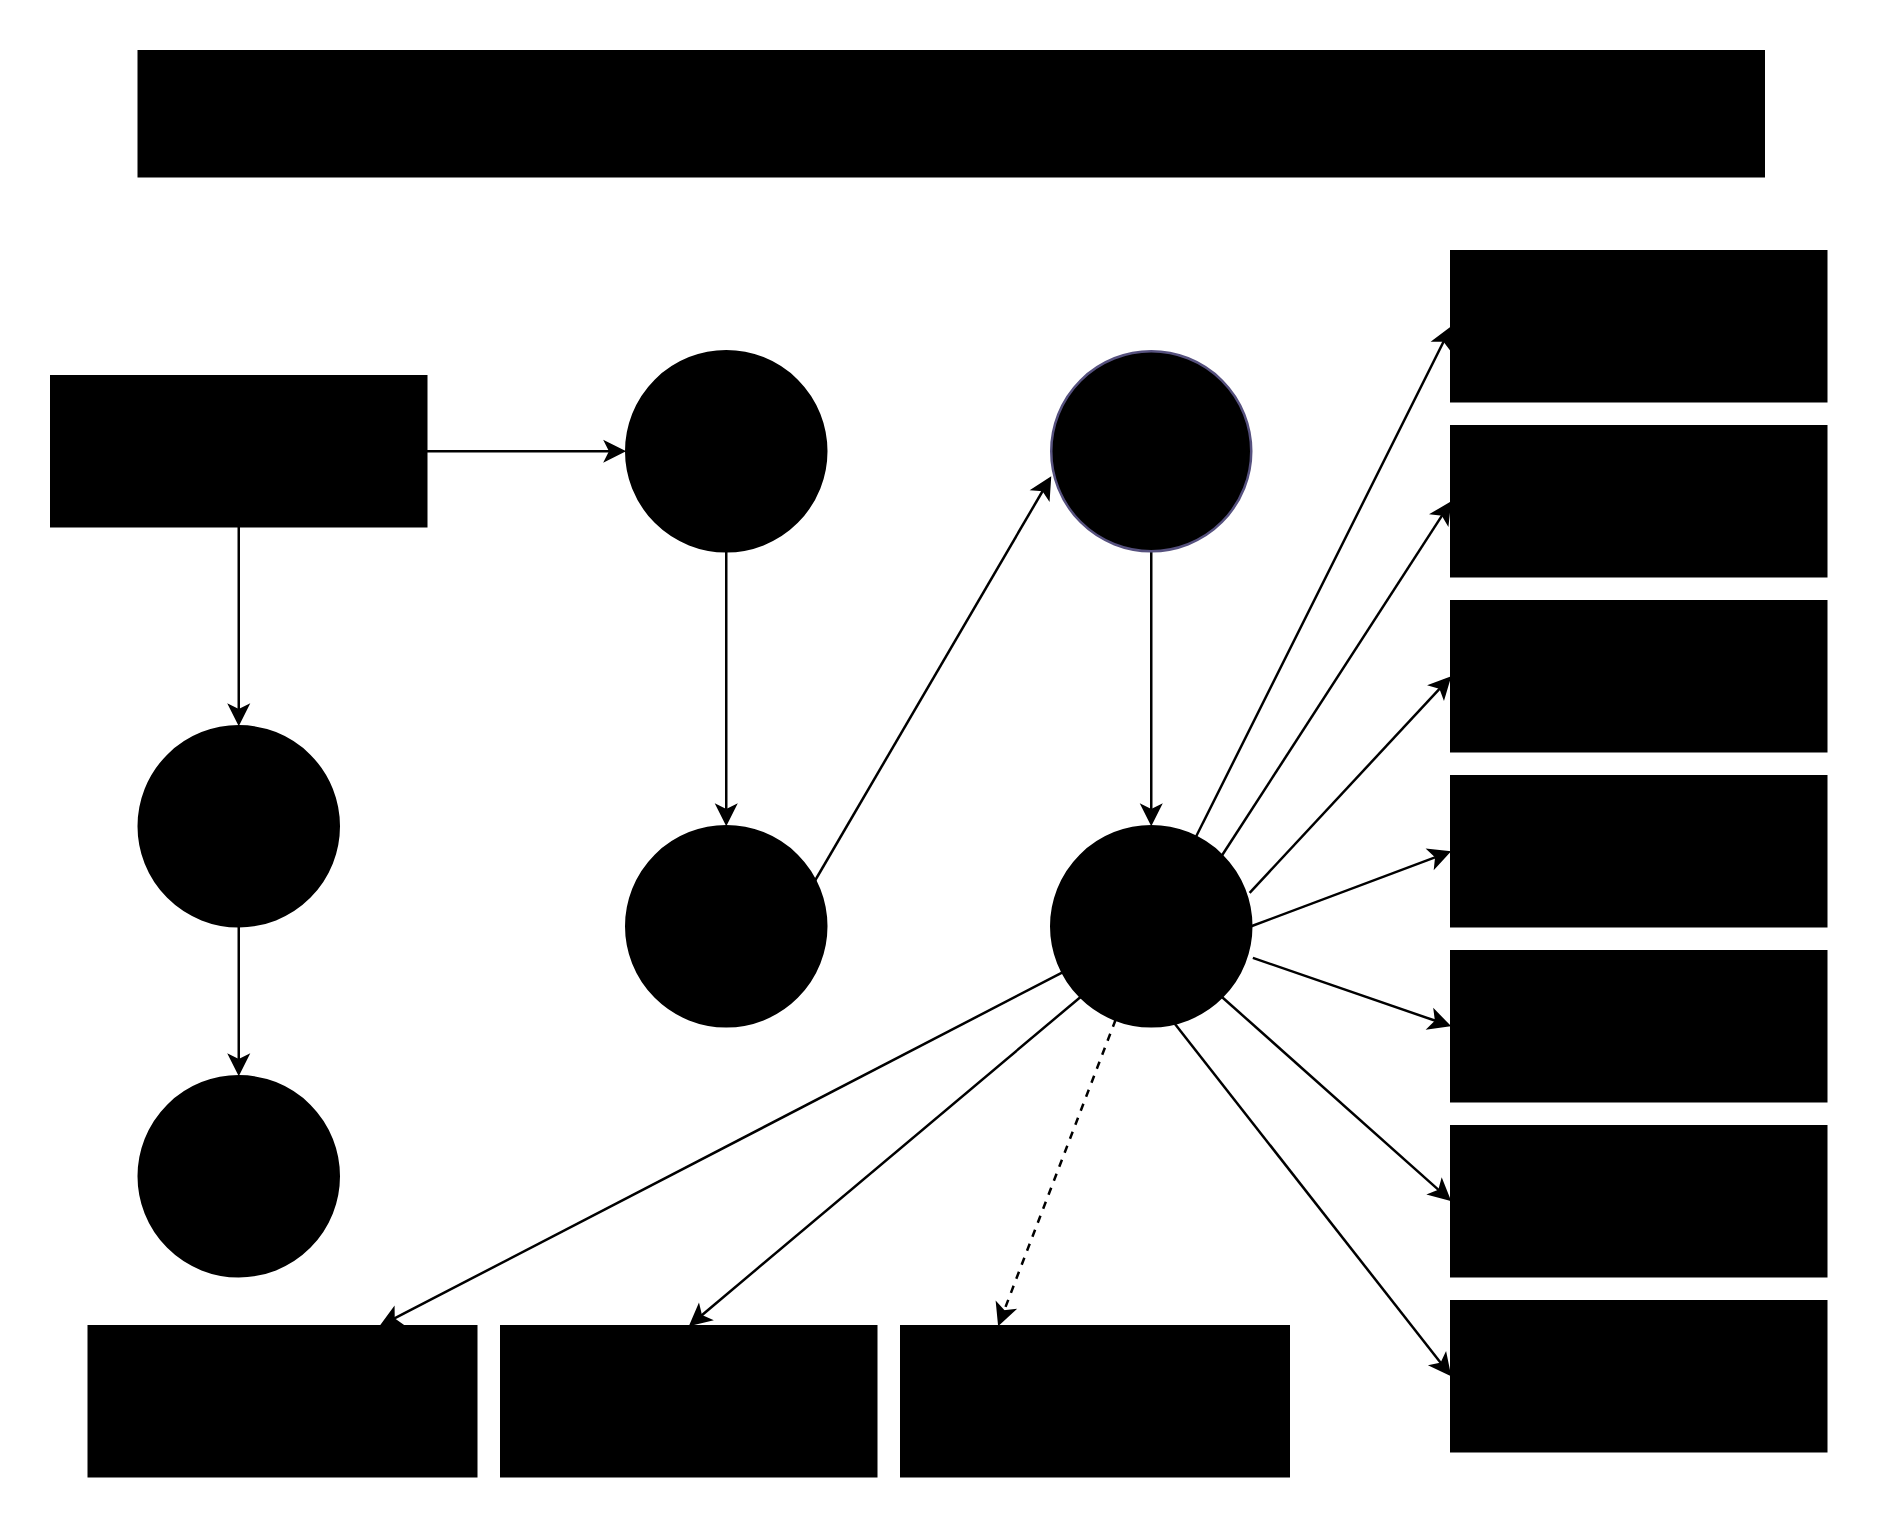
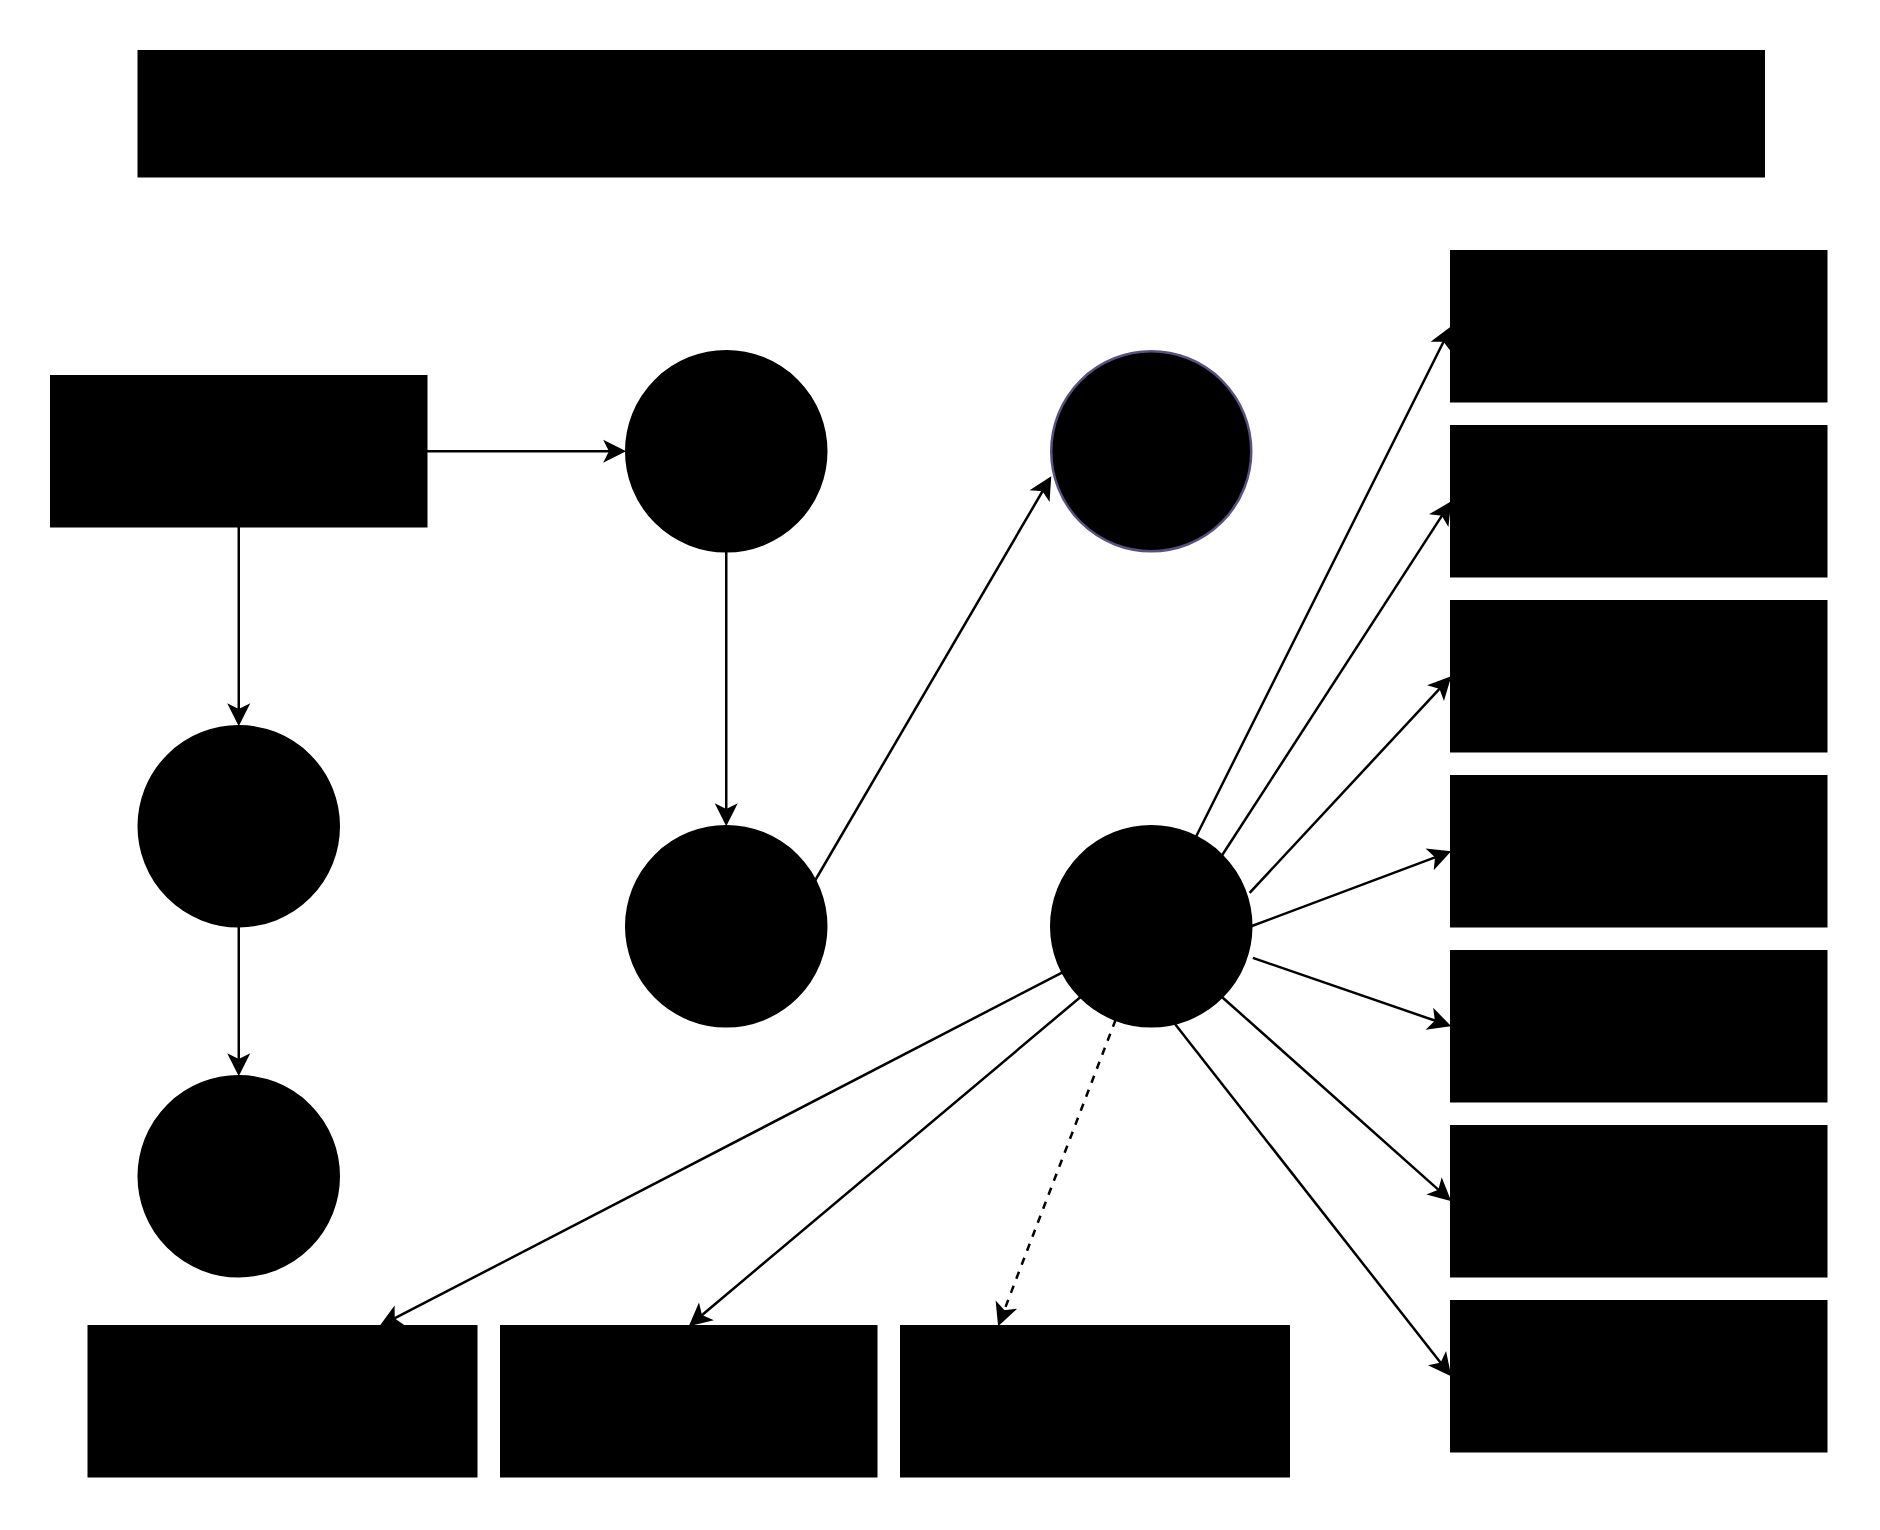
(1151, 680) -> none
